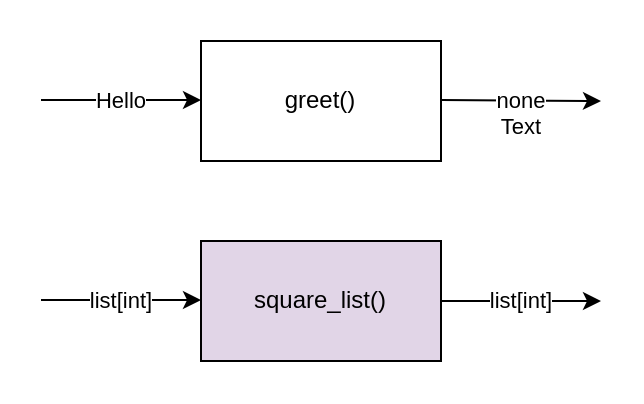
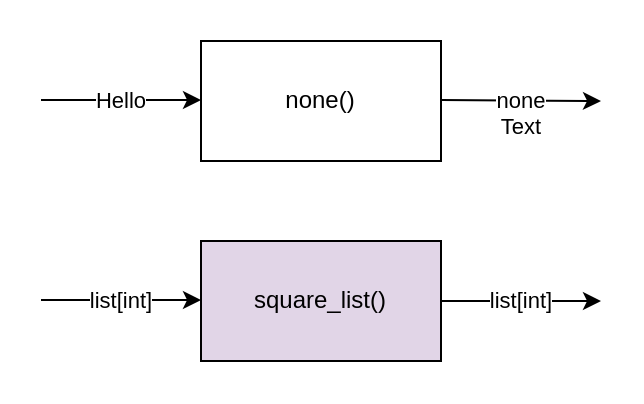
(321, 101) -> (321, 101)
